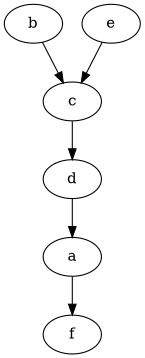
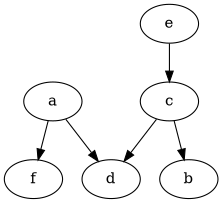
(50, 58) -> (178, 135)
(72, 213) -> (79, 136)
